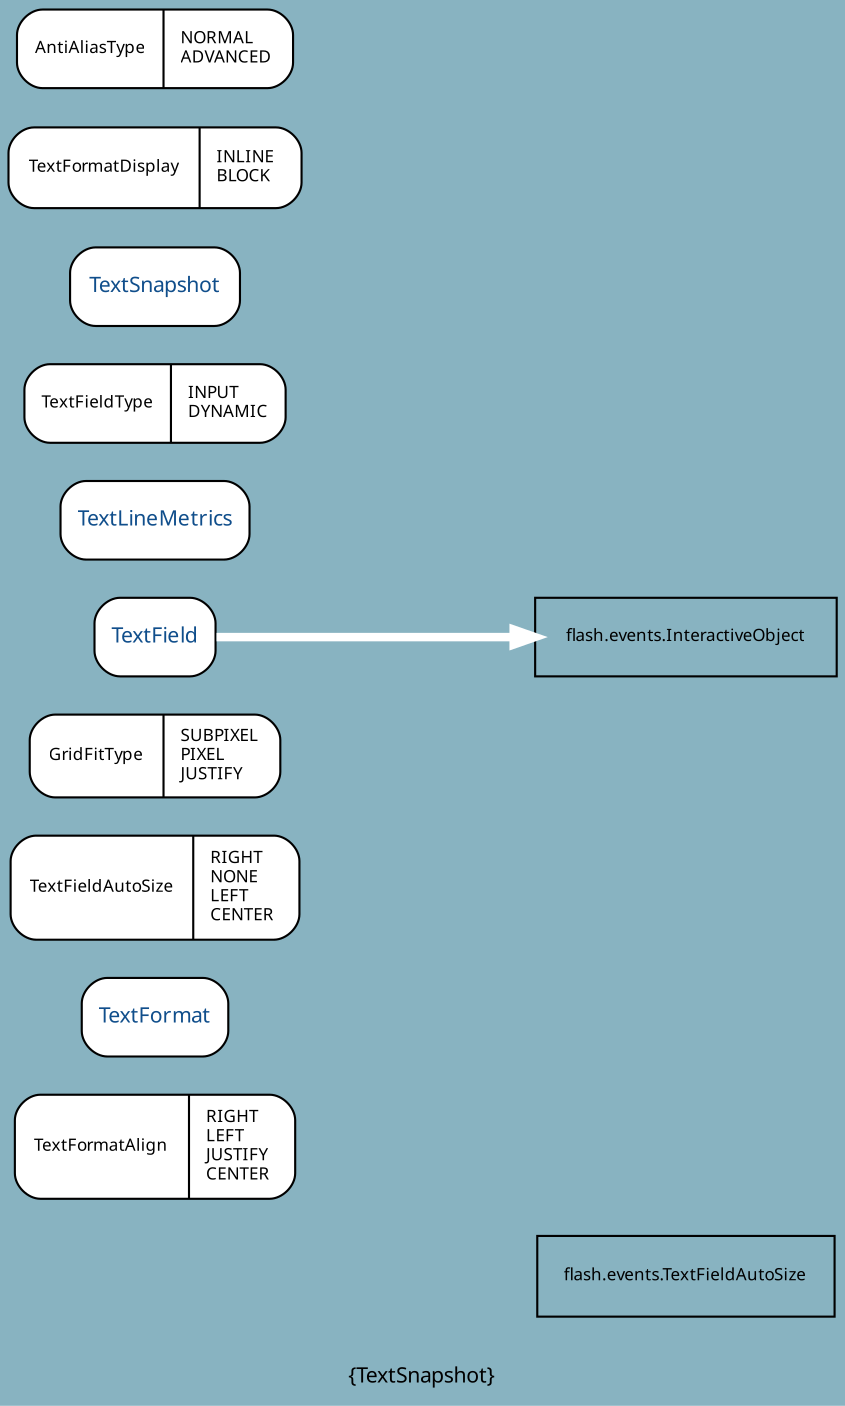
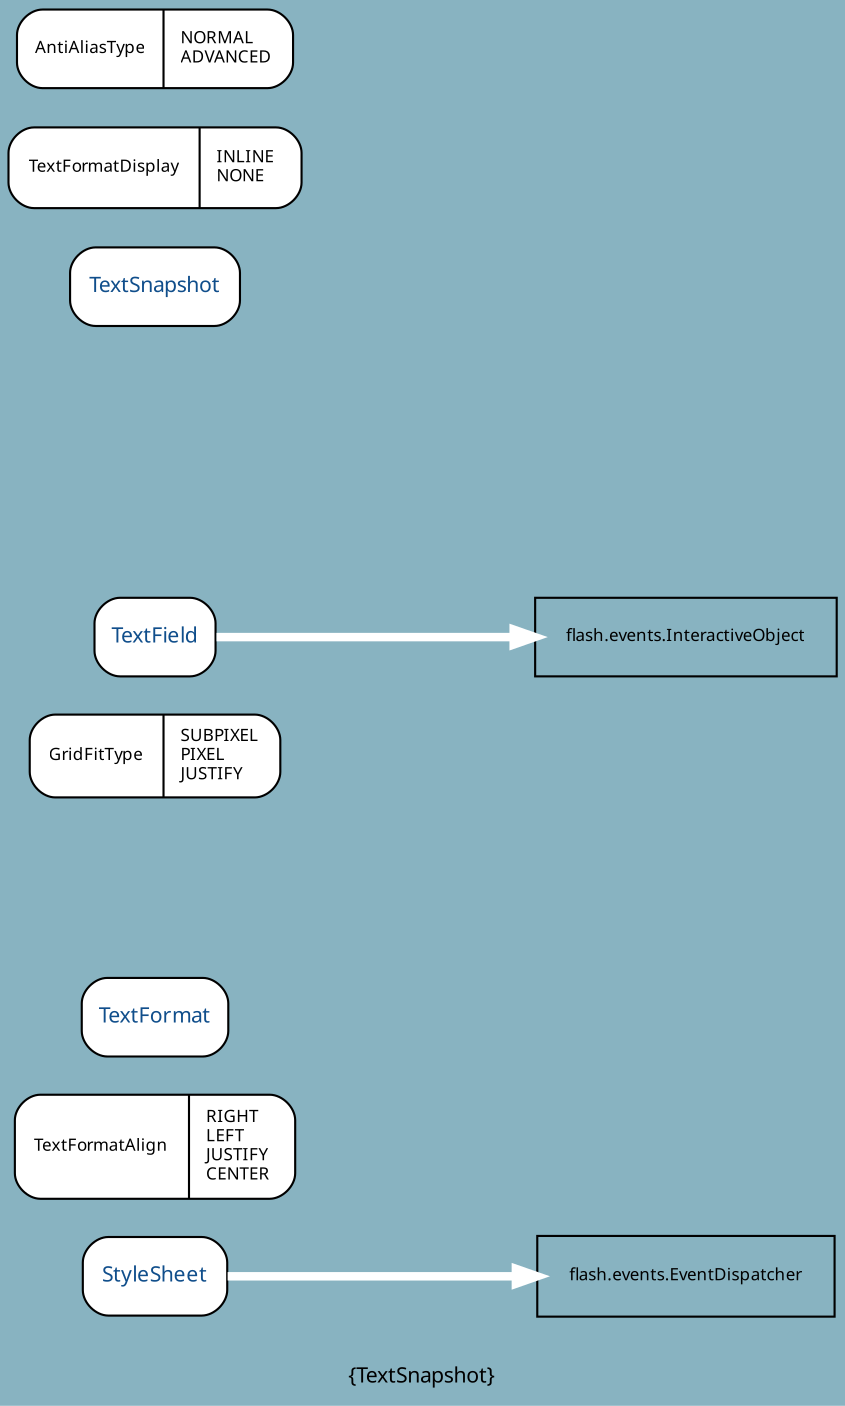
(244, 176) -> (241, 176)
(155, 403) -> none
(155, 520) -> none
(155, 888) -> none
none -> (155, 1276)
(686, 1276) -> (686, 1276)
